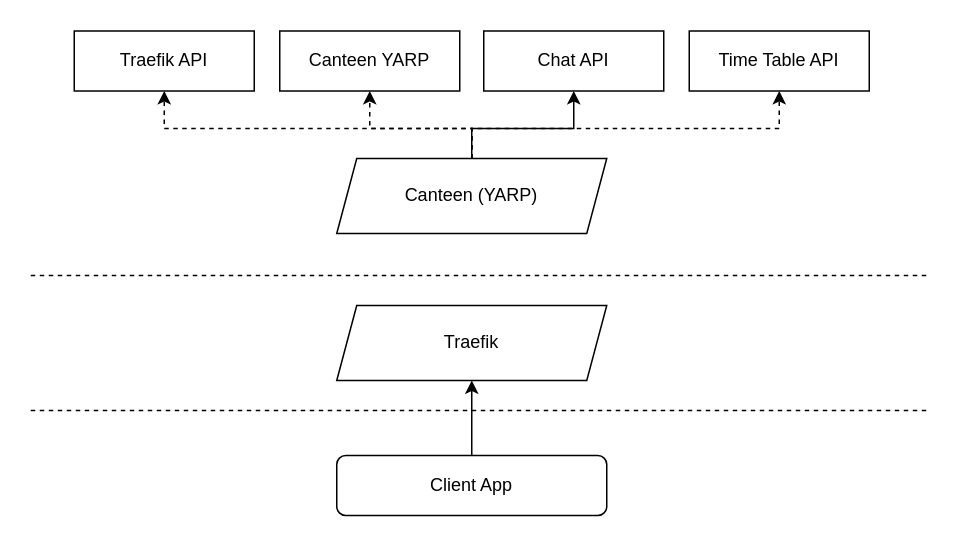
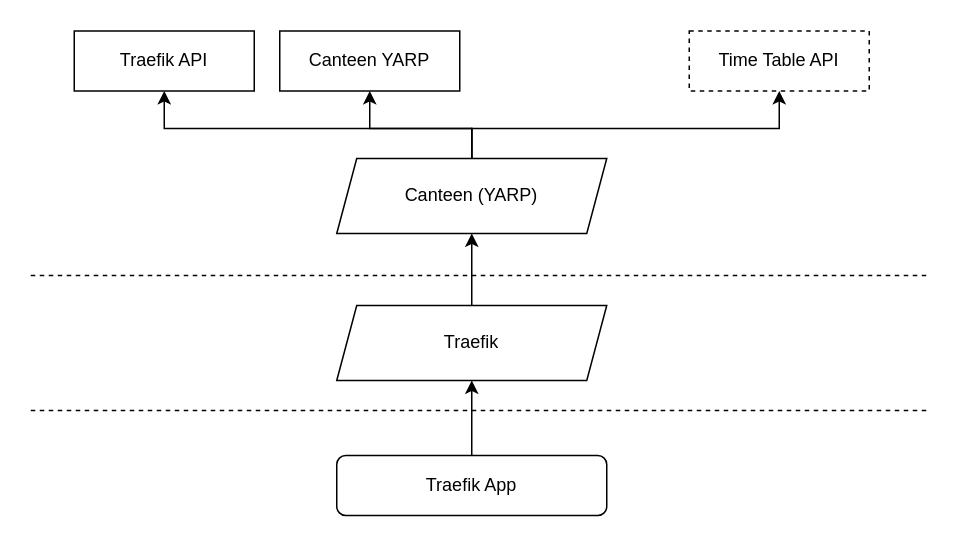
(574, 61) -> none
(779, 61) -> (779, 61)
(370, 113) -> (370, 113)
(574, 114) -> none
(253, 128) -> (253, 128)
(688, 128) -> (688, 128)
none -> (472, 273)
(472, 485) -> (472, 485)
